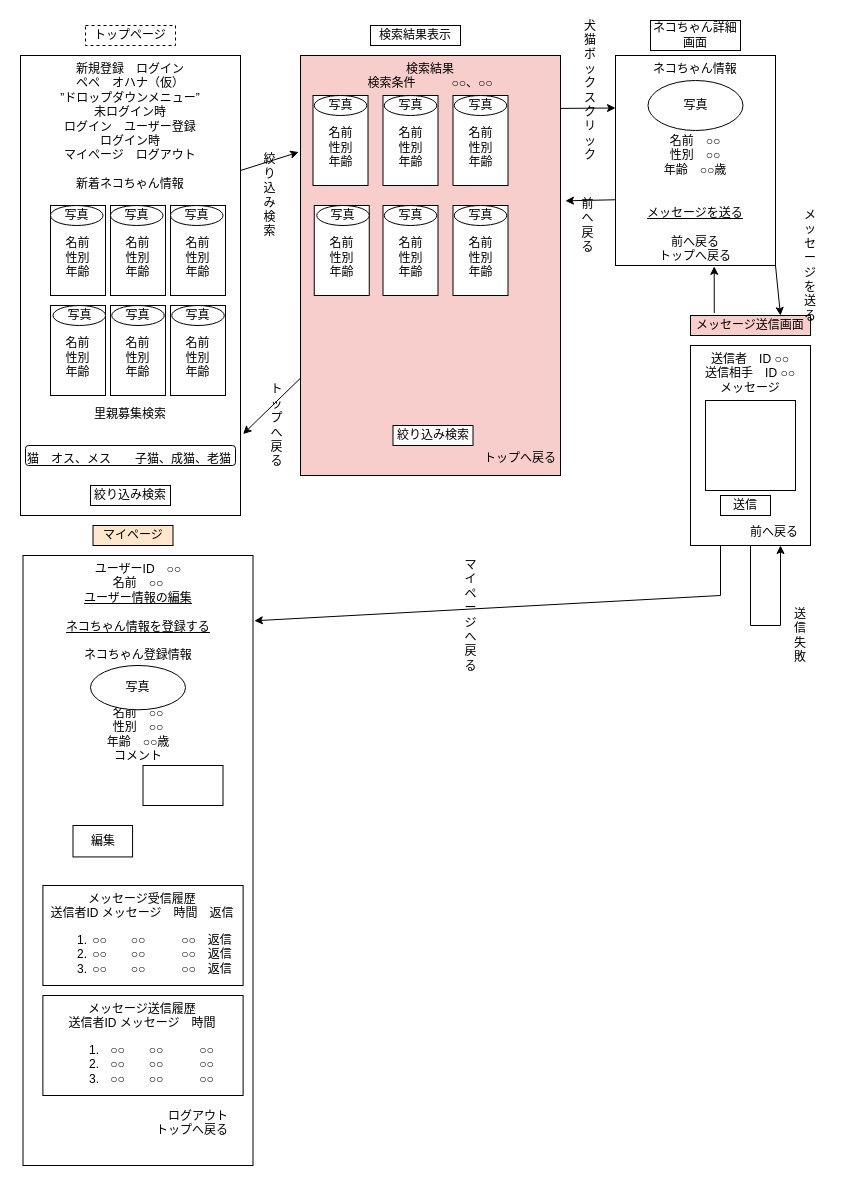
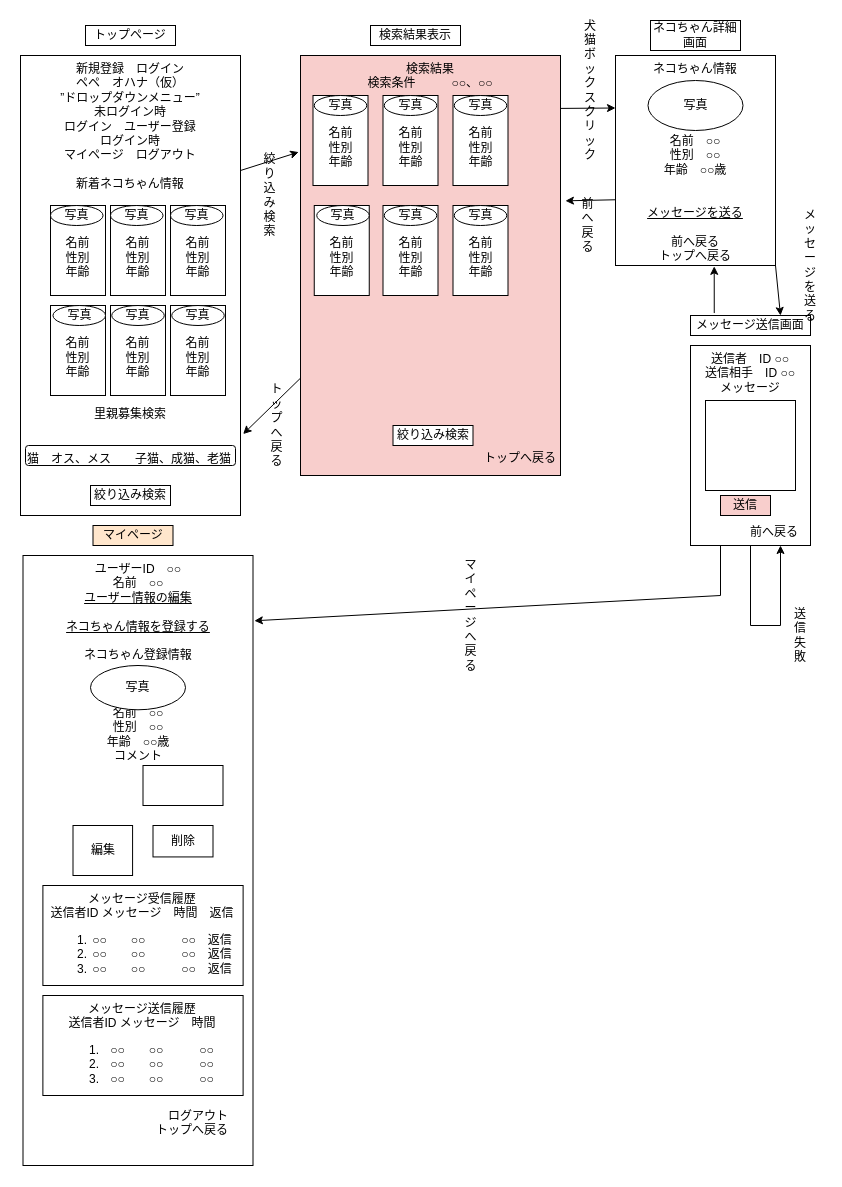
(131, 36) -> (131, 36)
(751, 326) -> (751, 326)
(746, 506) -> (746, 506)
(103, 841) -> (103, 851)
none -> (183, 841)
